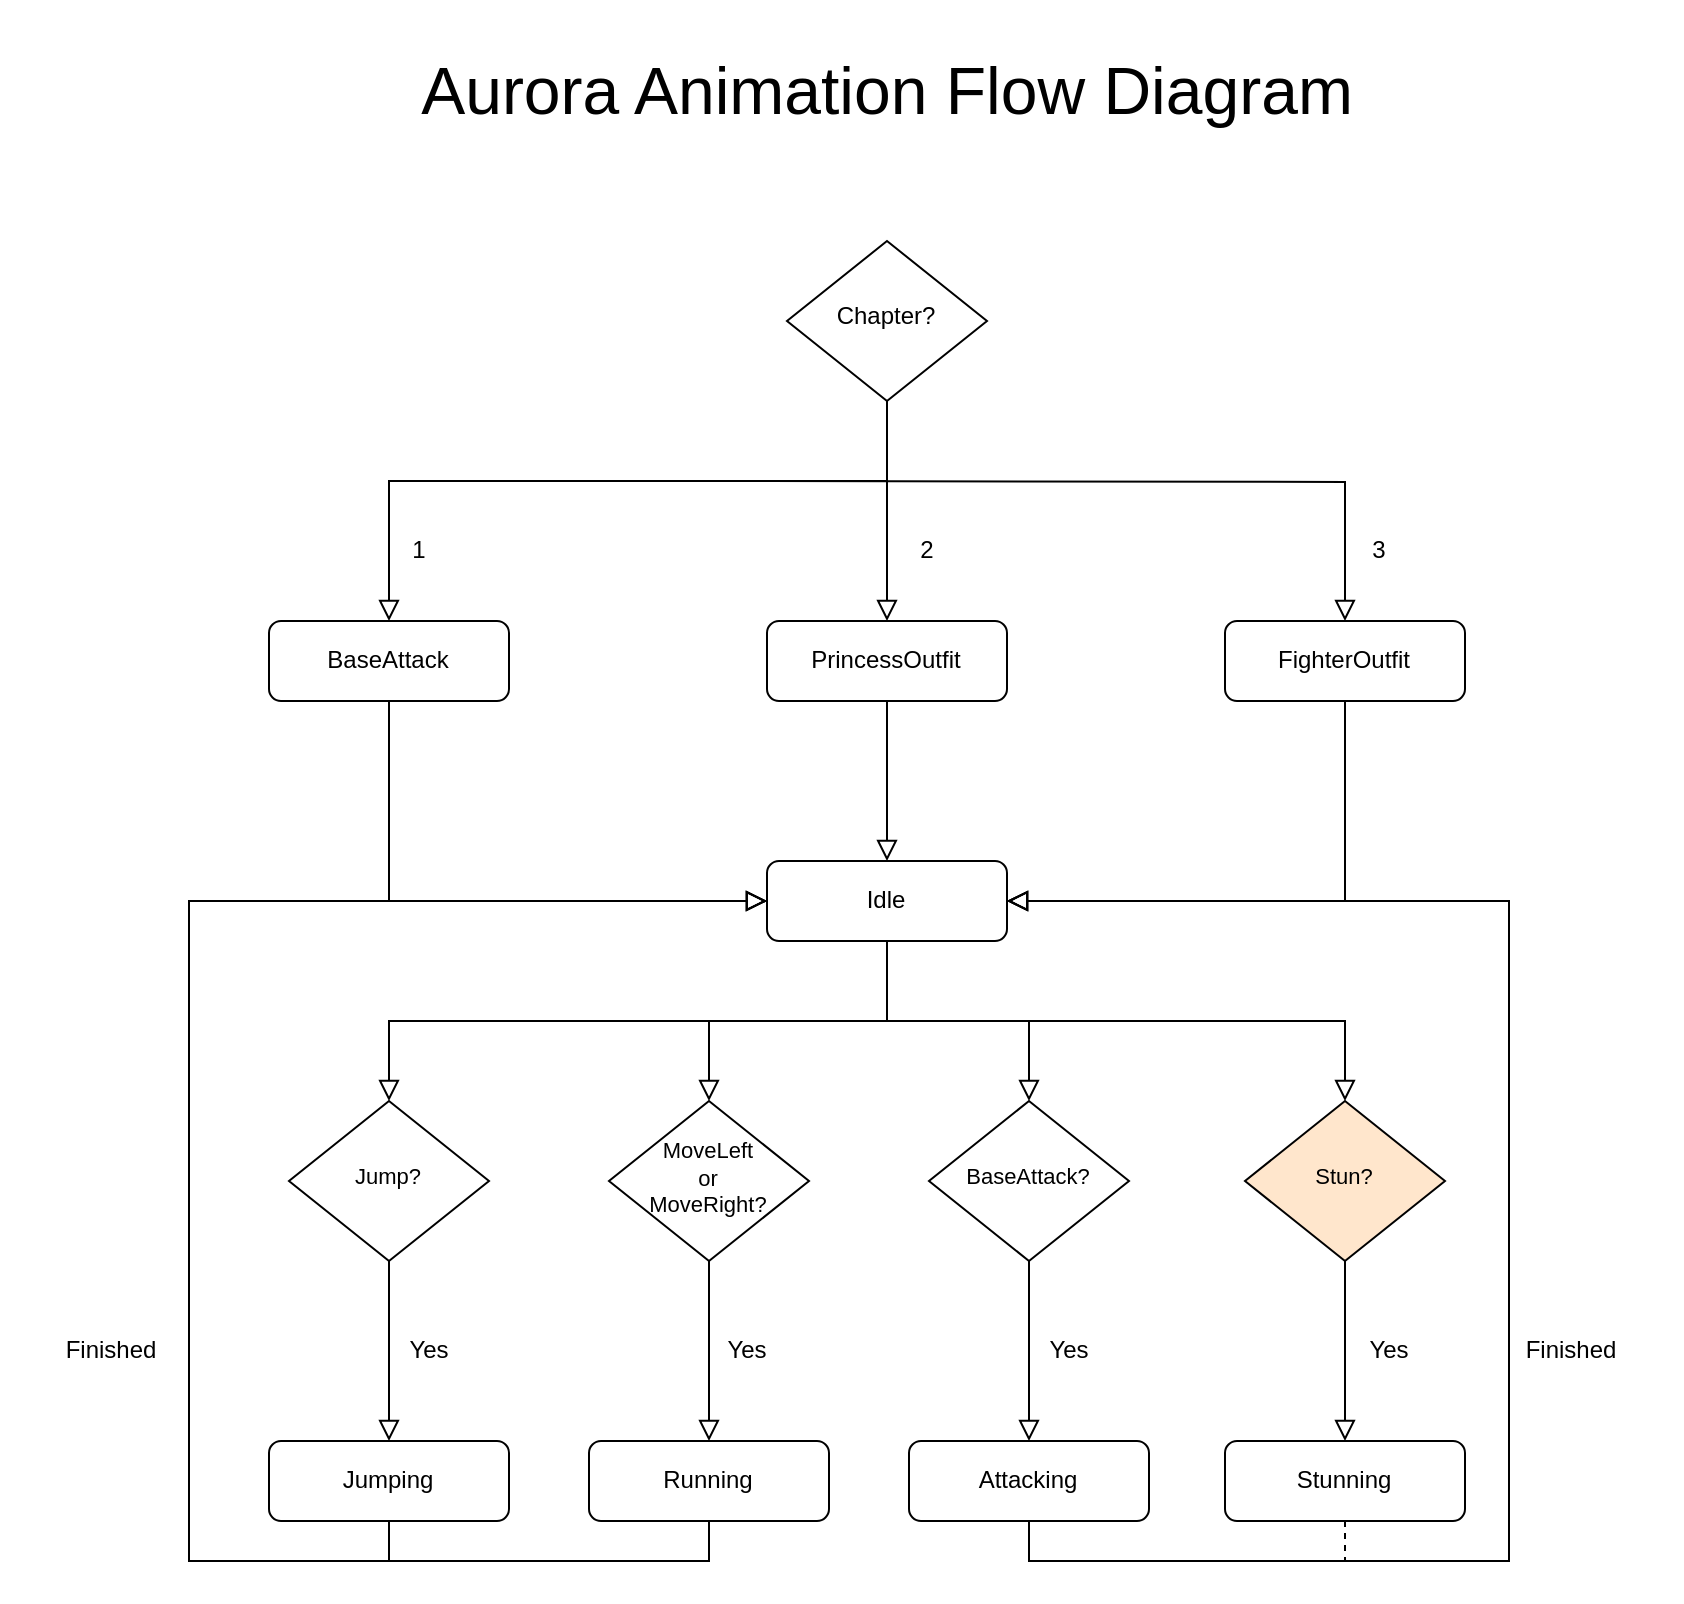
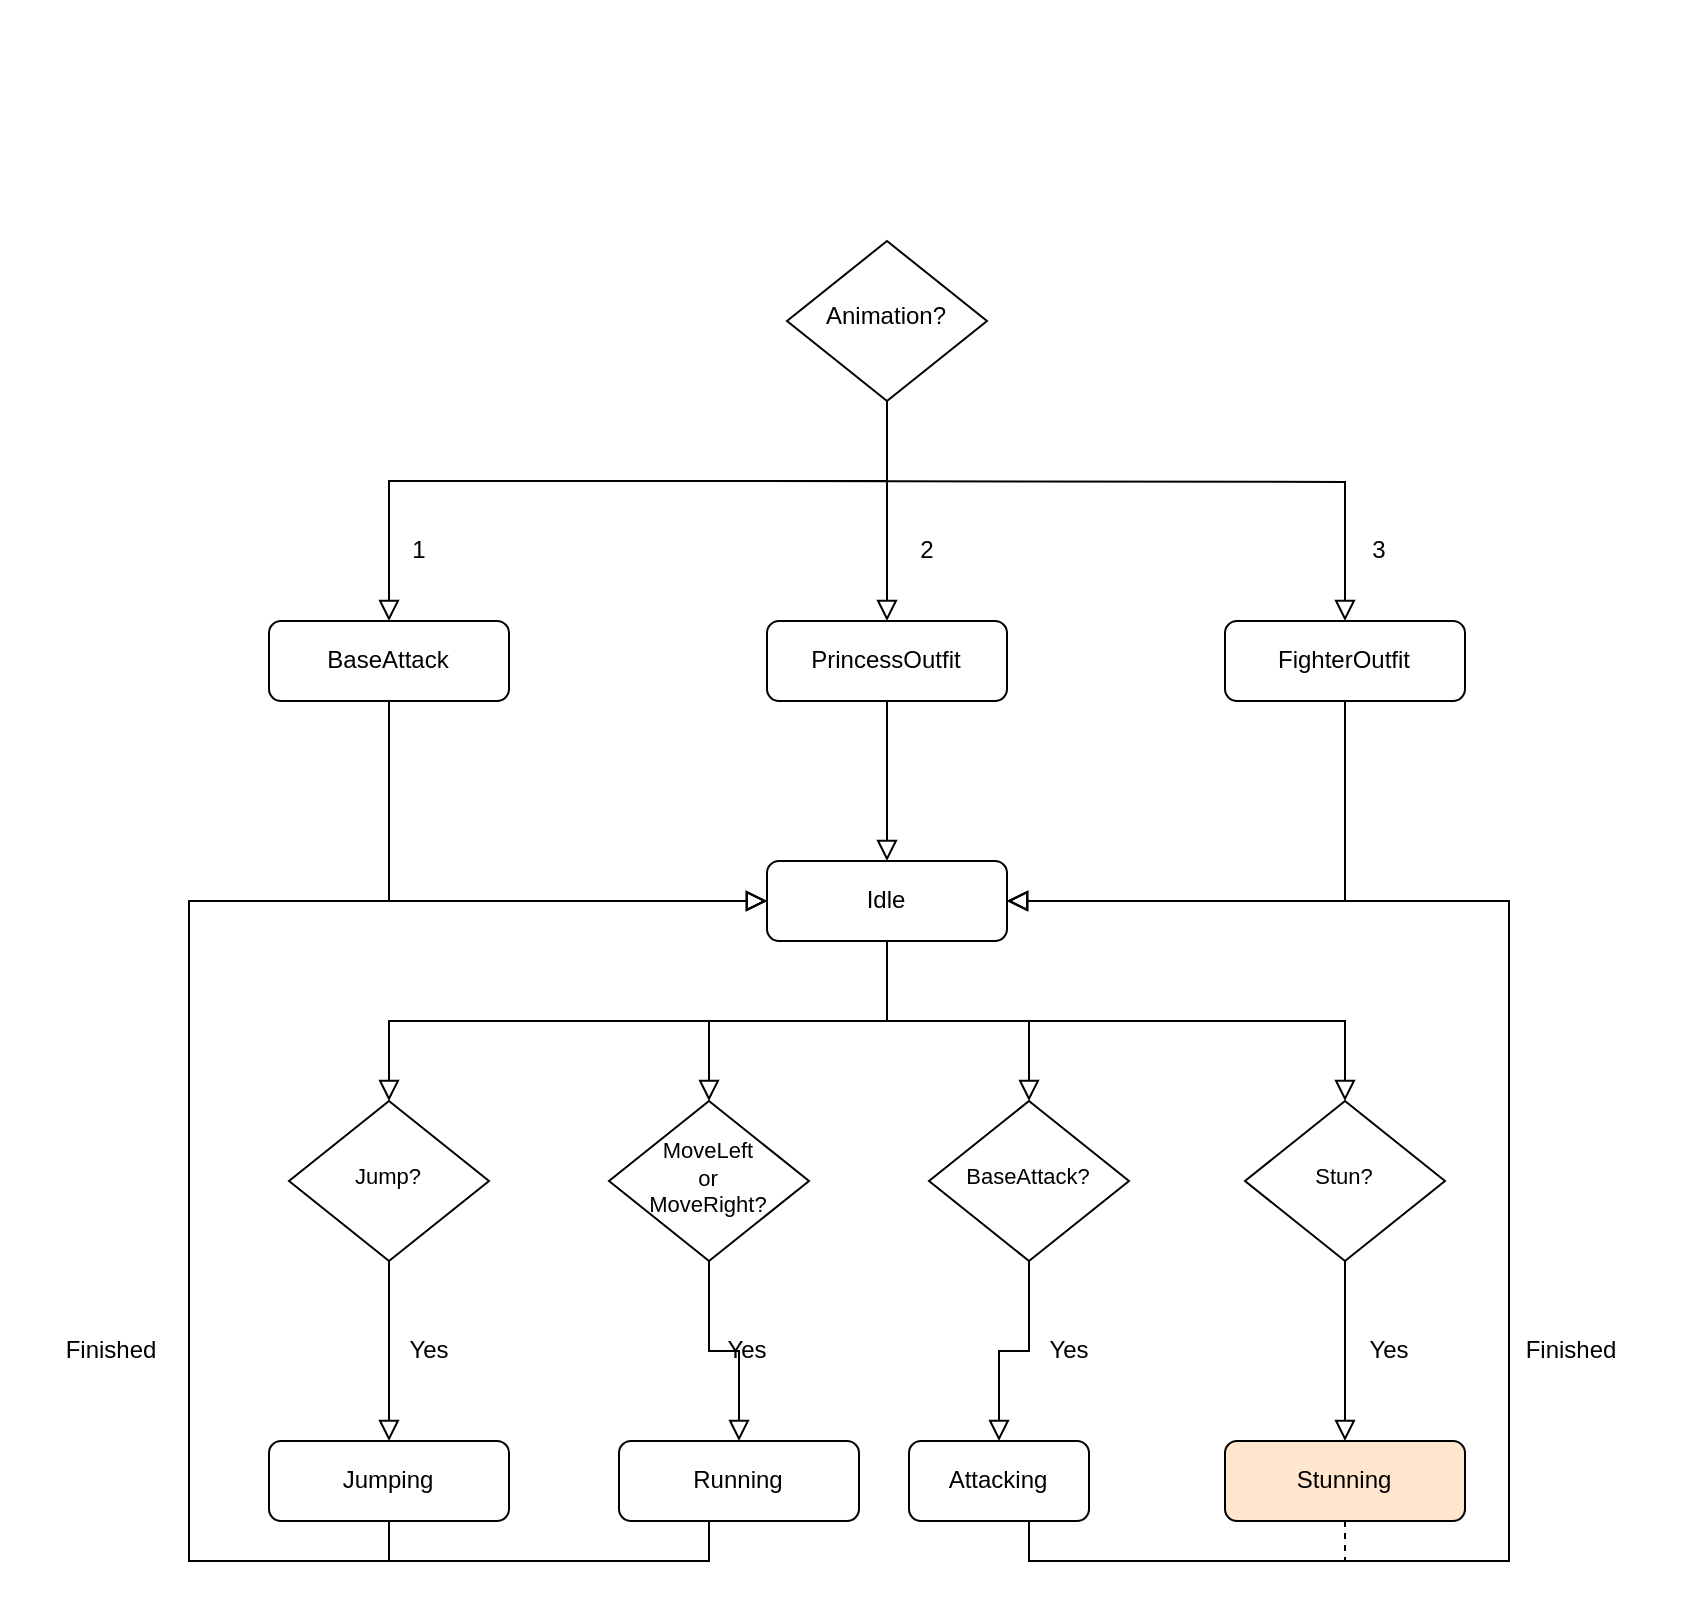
(887, 91) -> none
(887, 317) -> (887, 317)
(1345, 1181) -> (1345, 1181)
(709, 1481) -> (739, 1481)
(1029, 1481) -> (999, 1481)
(1345, 1481) -> (1345, 1481)
